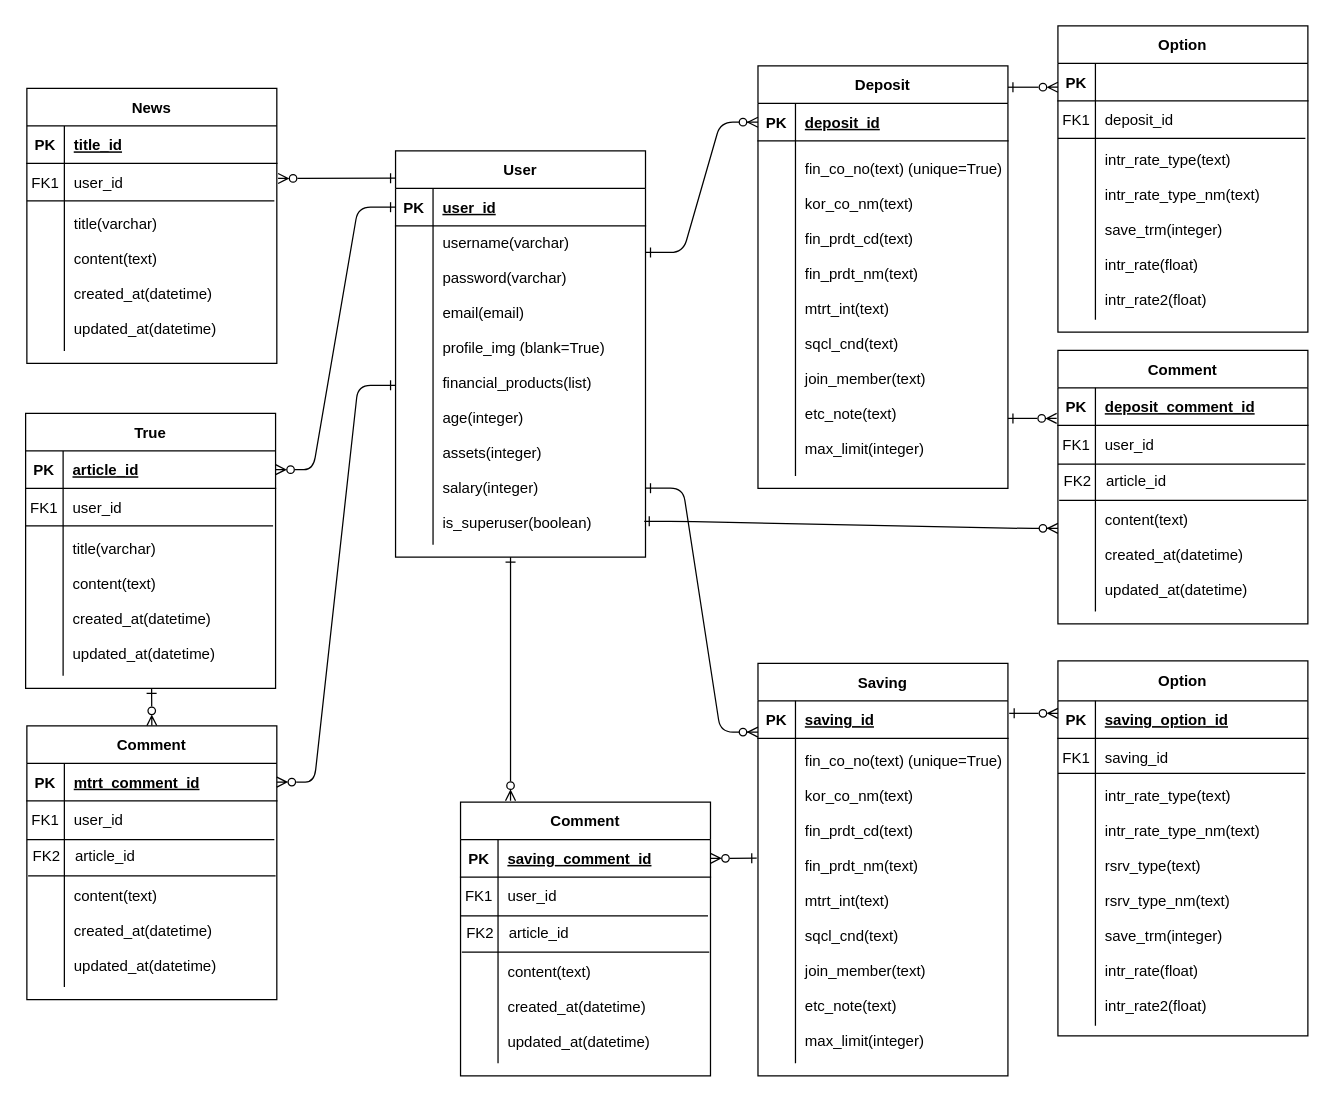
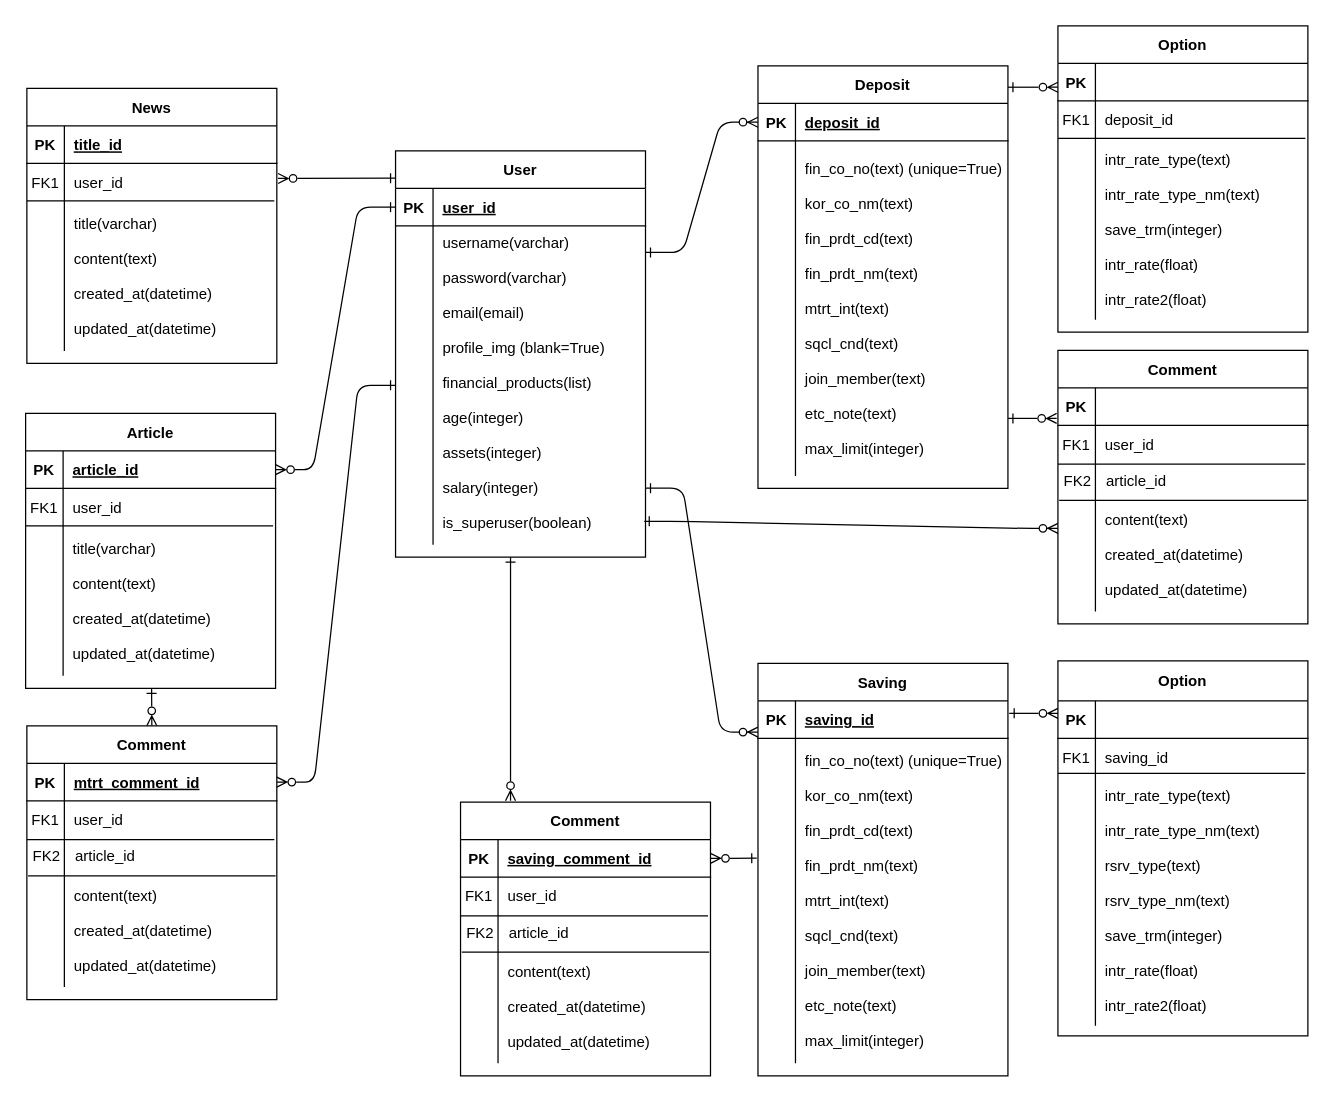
(1202, 406) -> none
(150, 433) -> (150, 433)
(1202, 719) -> none
